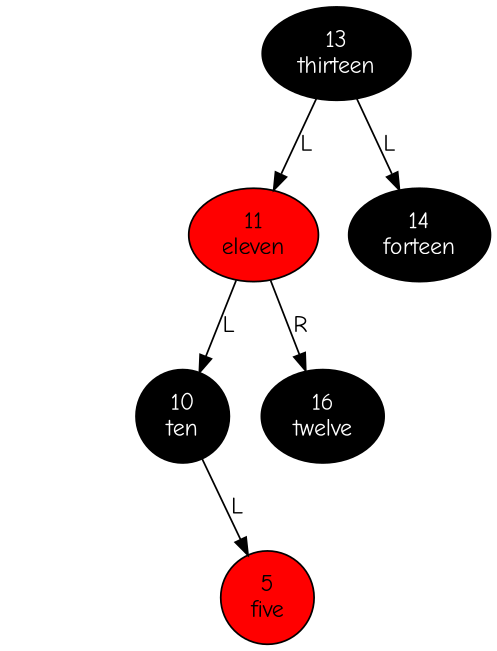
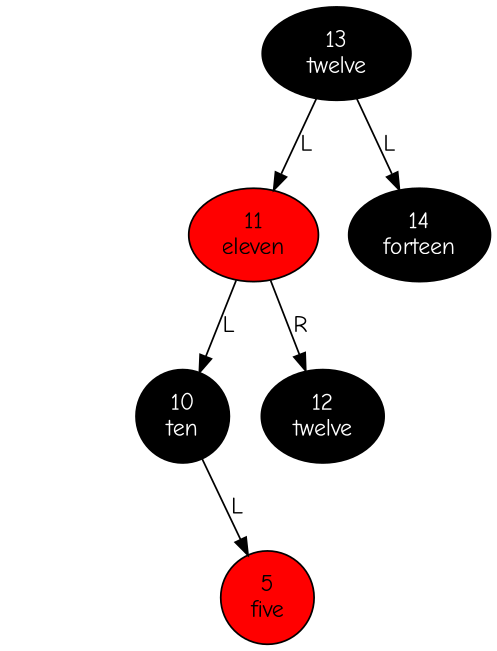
(337, 54) -> (337, 54)
(323, 416) -> (323, 416)
